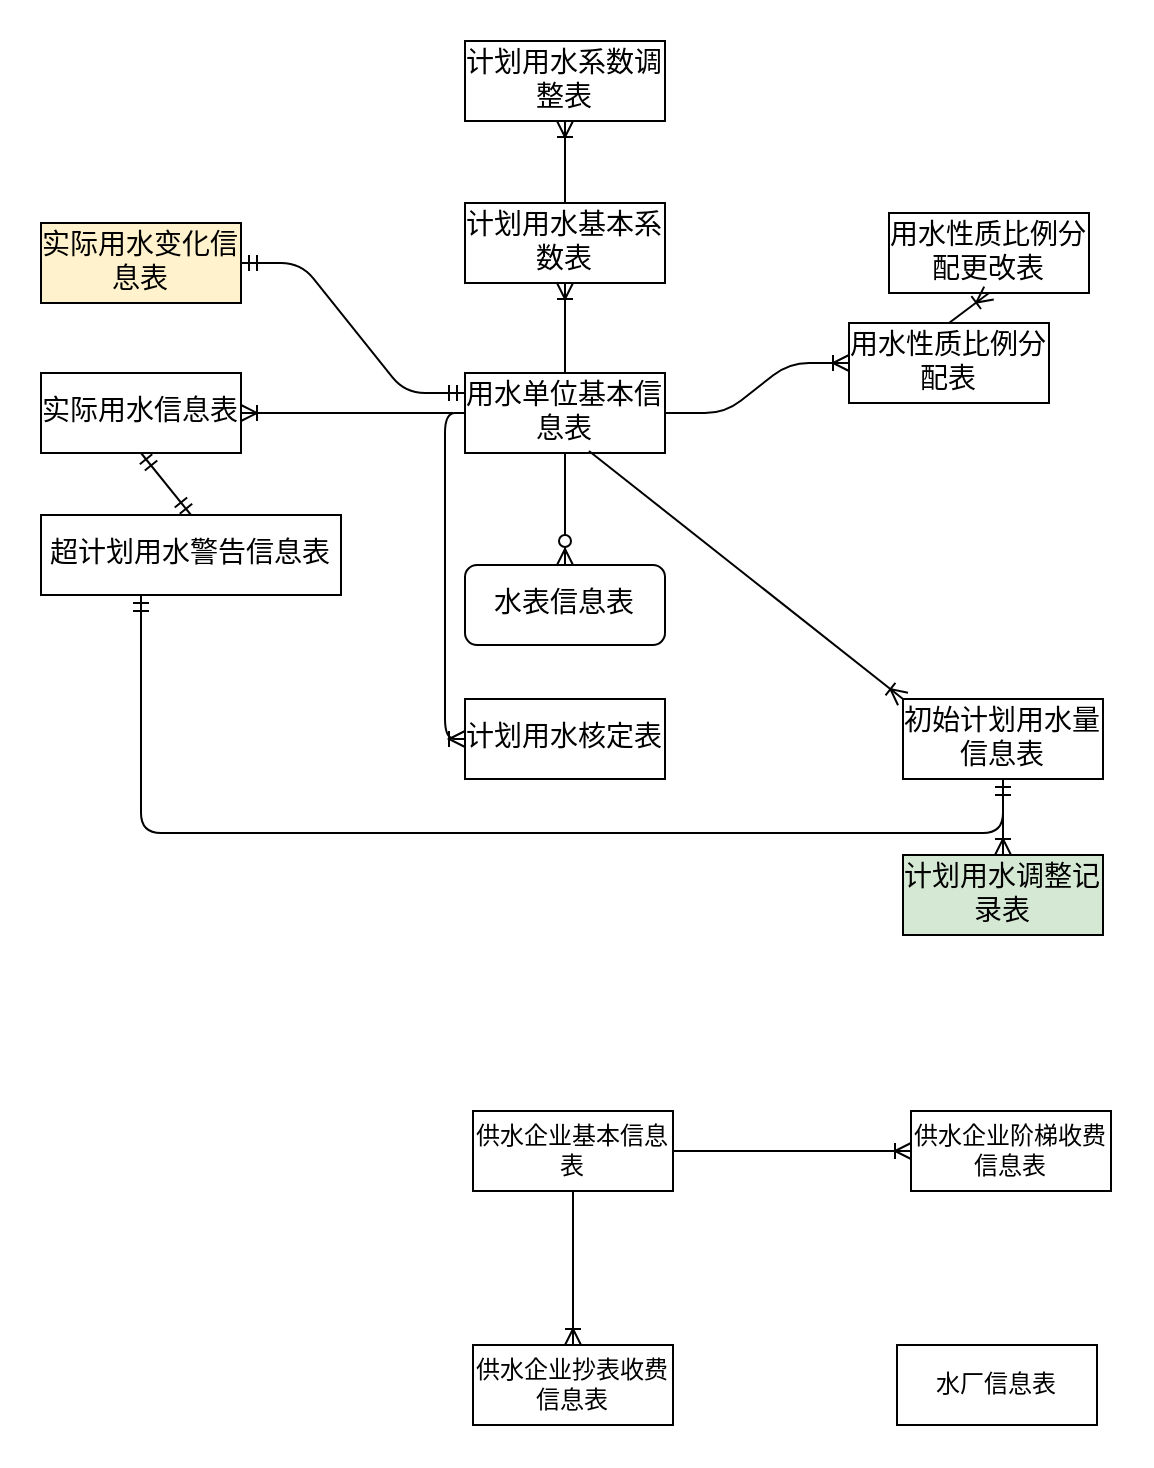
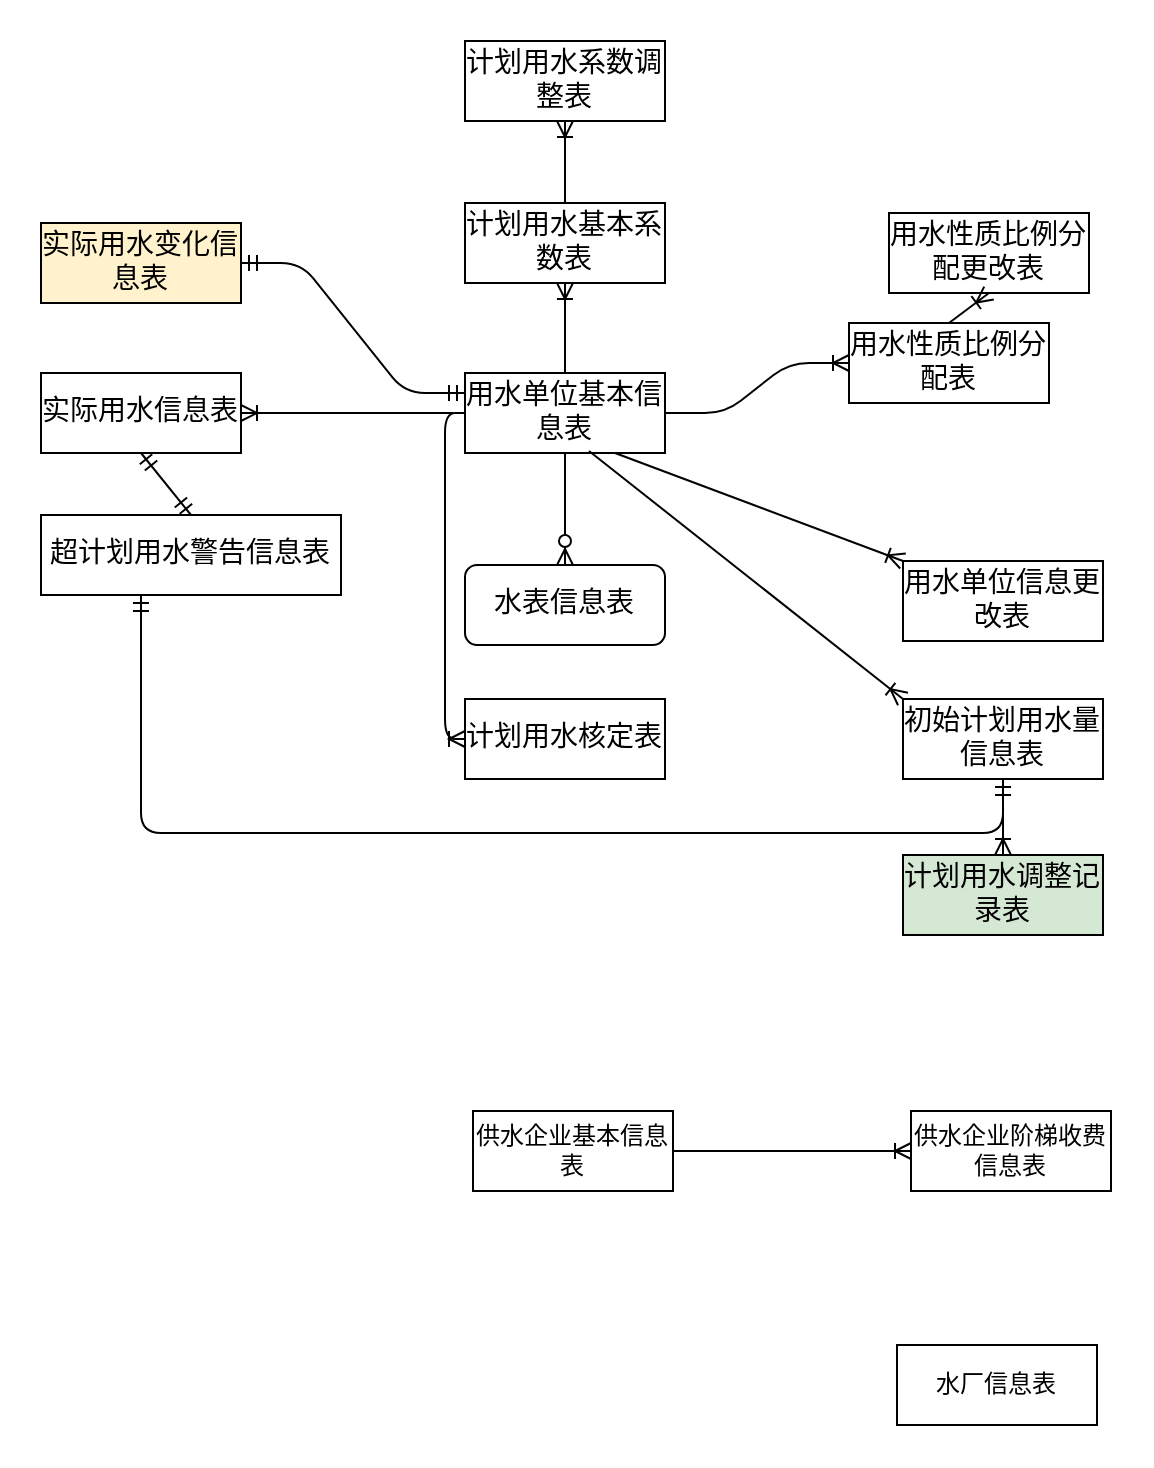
none -> (759, 507)
none -> (1003, 601)
(573, 1268) -> none
(573, 1385) -> none
